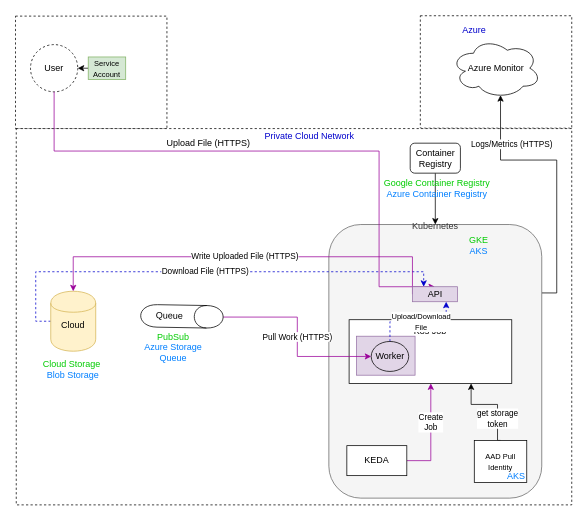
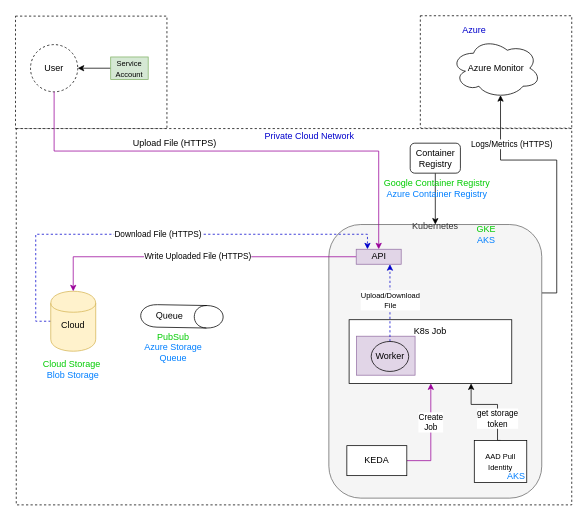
(107, 68) -> (129, 68)
(479, 246) -> (486, 234)
(435, 294) -> (379, 257)
(297, 354) -> none
